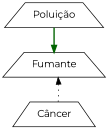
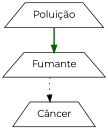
(59, 93) -> (49, 86)
